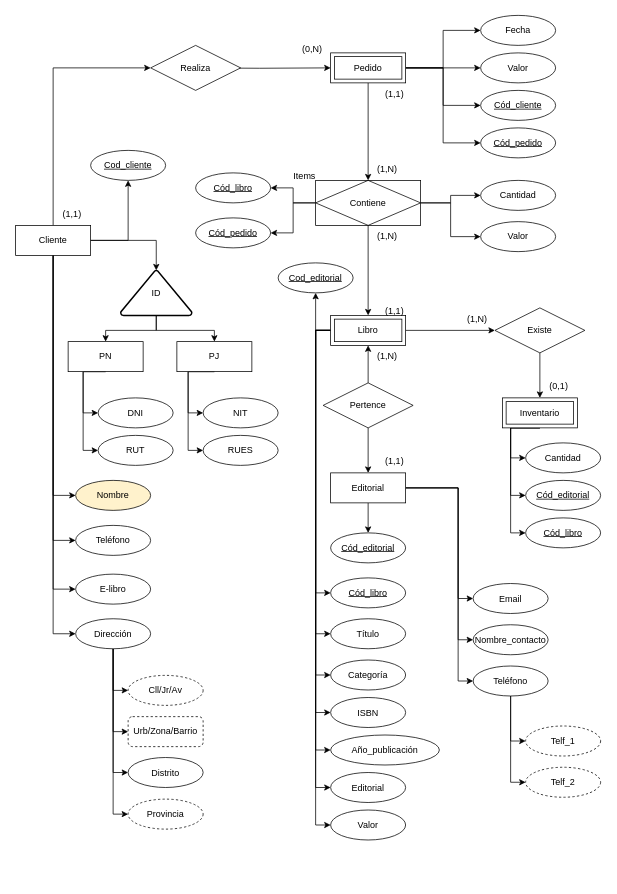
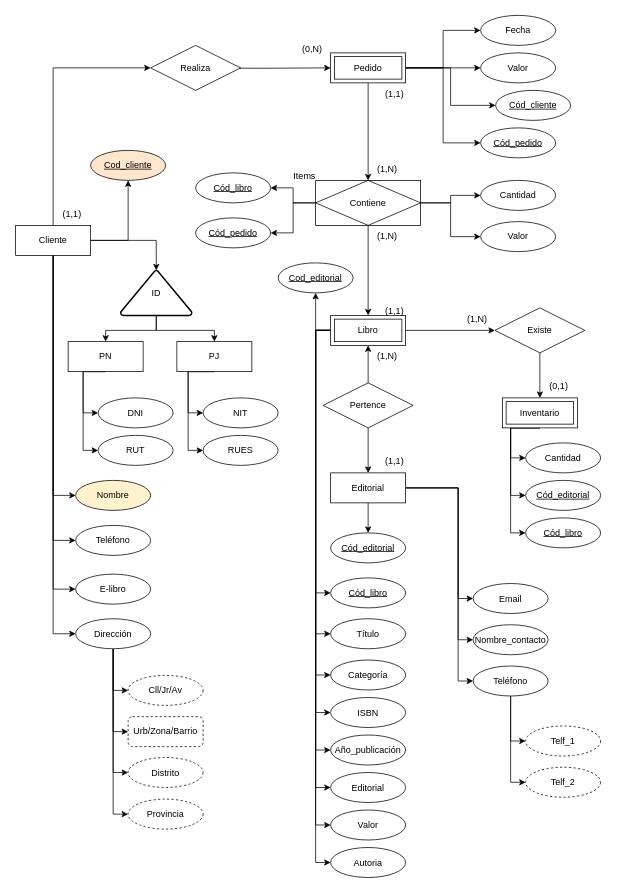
(518, 105) -> (533, 105)
(128, 165) -> (128, 165)
(385, 750) -> (368, 750)
(165, 773) -> (165, 773)
none -> (315, 849)
none -> (368, 863)
